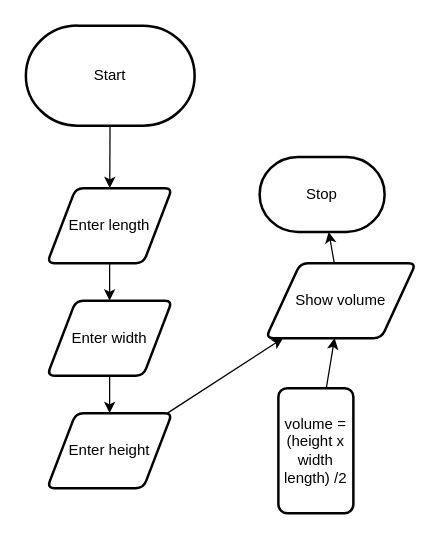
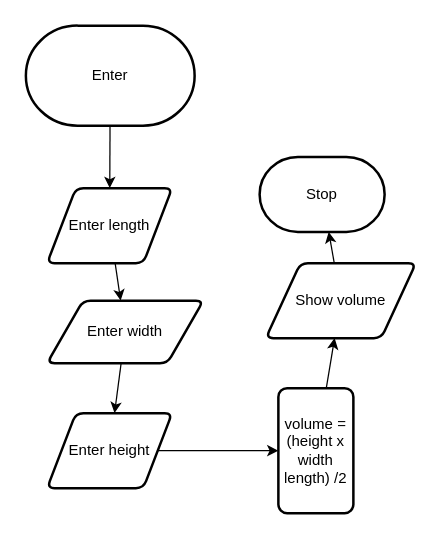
(110, 76) -> (110, 76)
(109, 338) -> (125, 332)
(221, 378) -> (214, 451)
